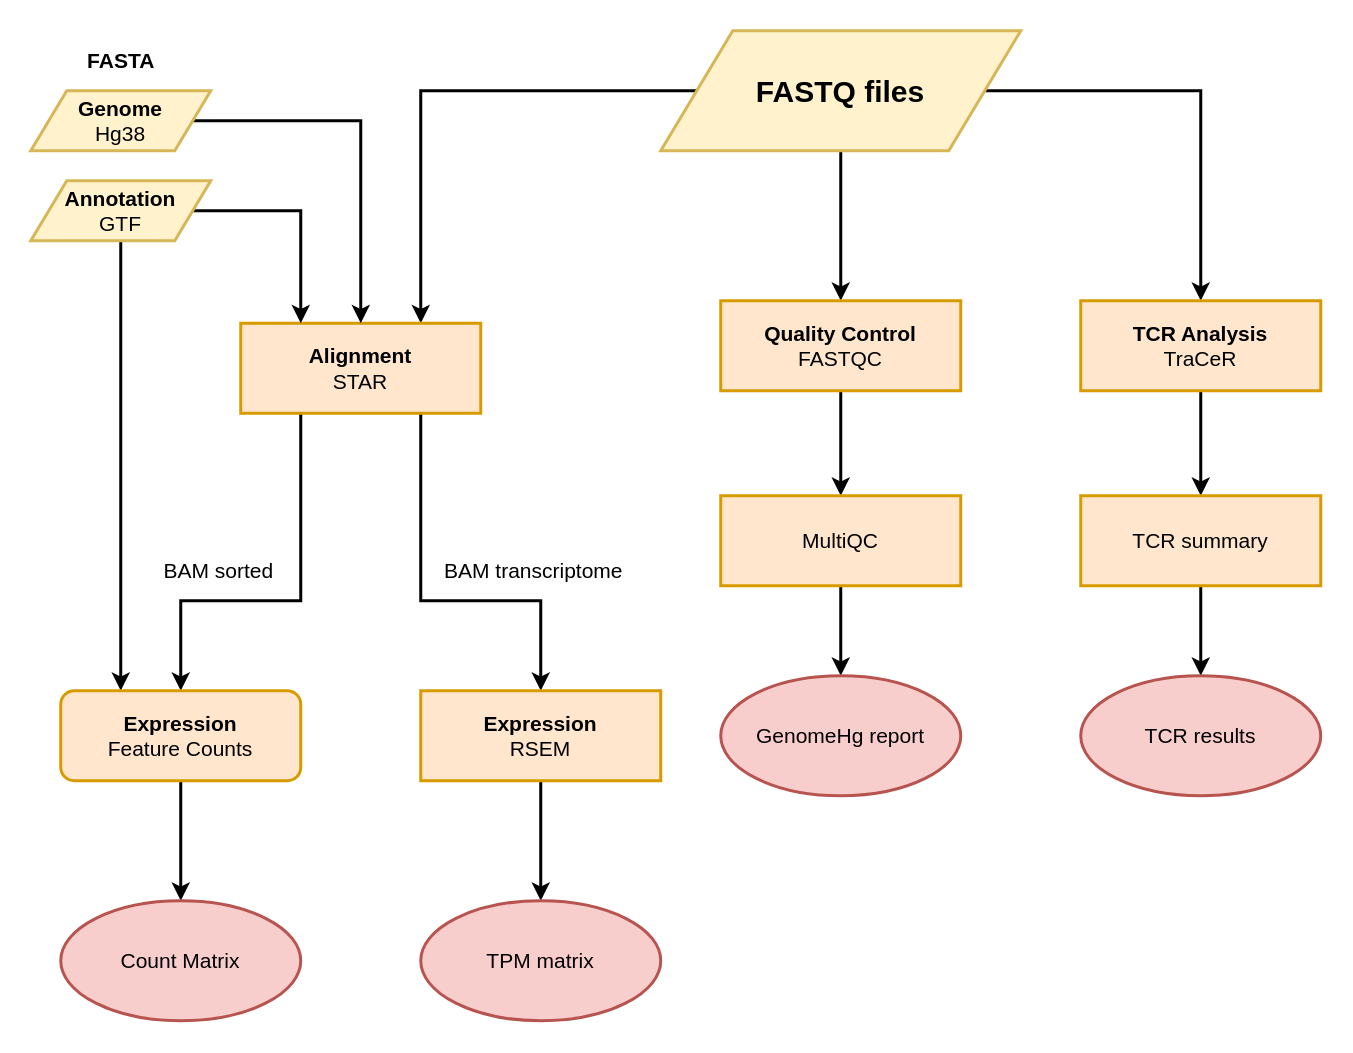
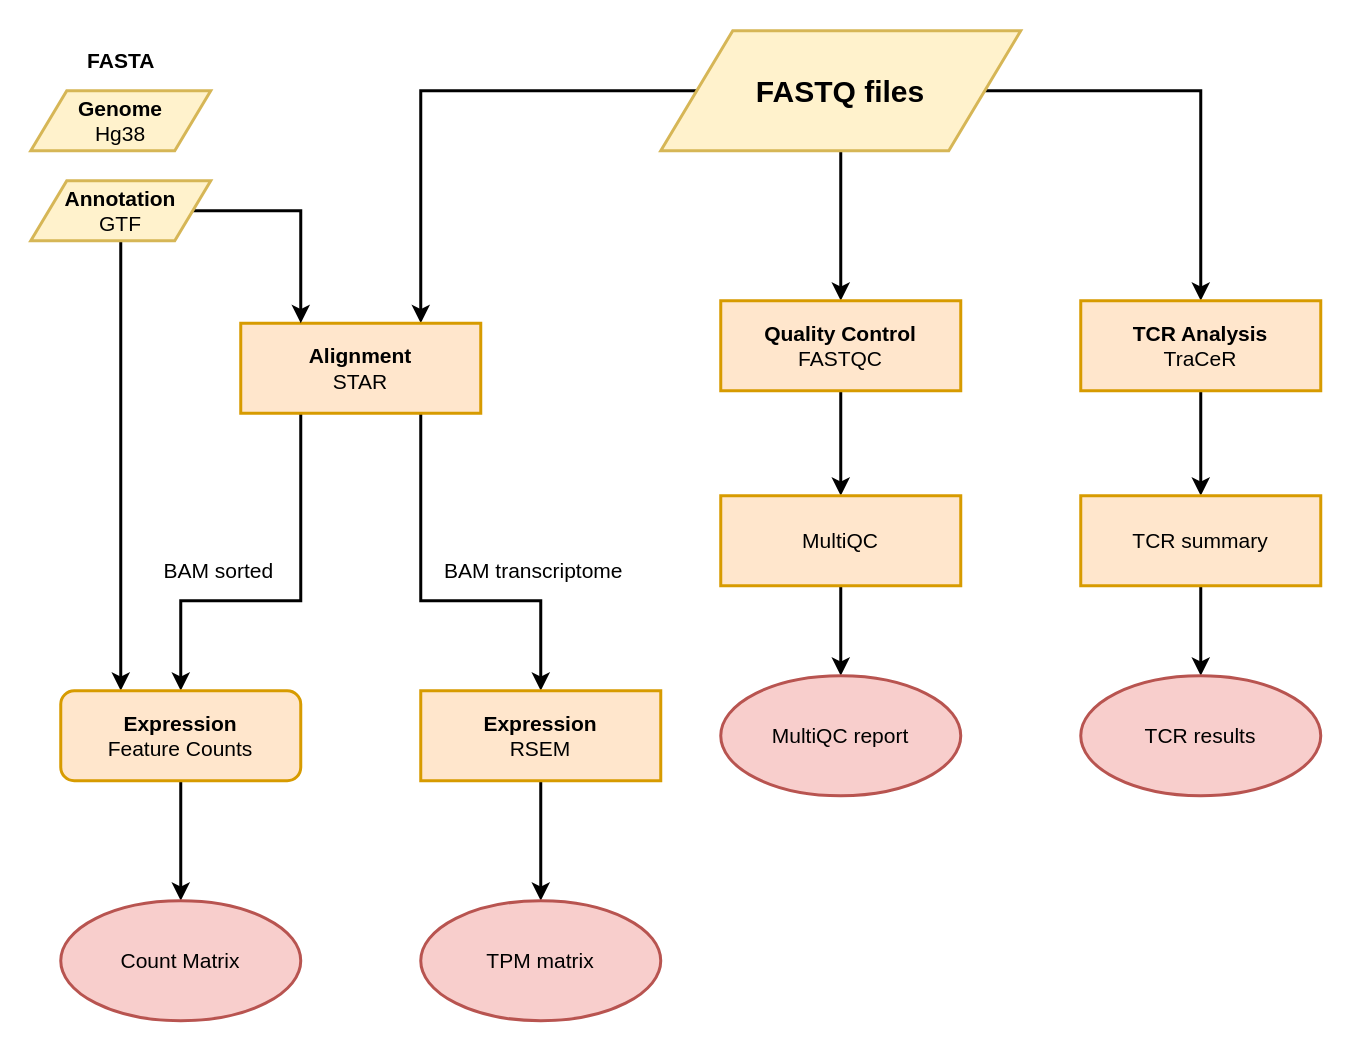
(361, 132) -> none
(841, 736) -> (841, 736)
